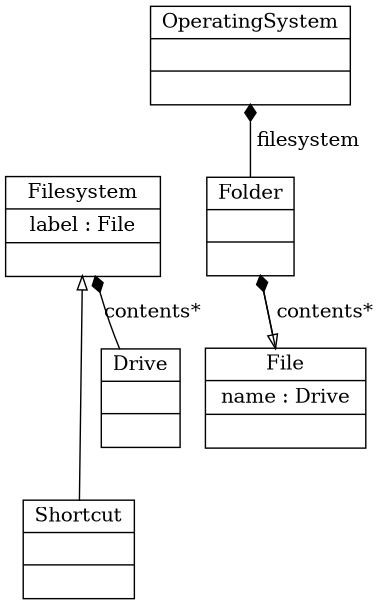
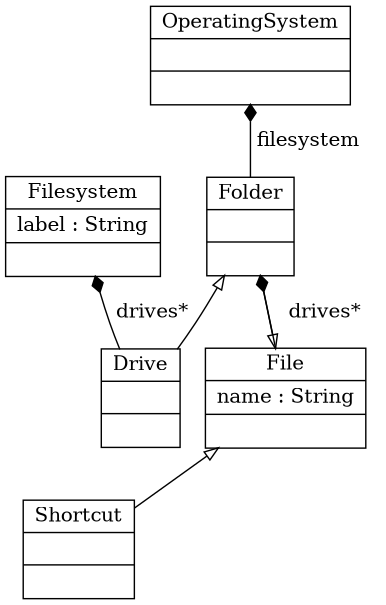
(83, 225) -> (83, 225)
(153, 312) -> (153, 312)
(325, 312) -> (325, 312)
none -> (198, 319)
(81, 395) -> (171, 482)
(286, 397) -> (286, 397)
